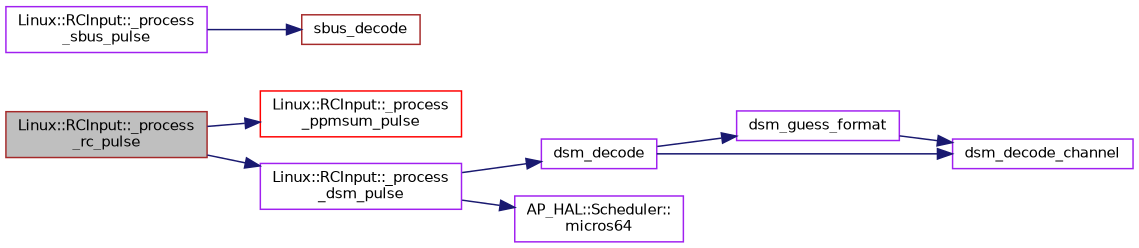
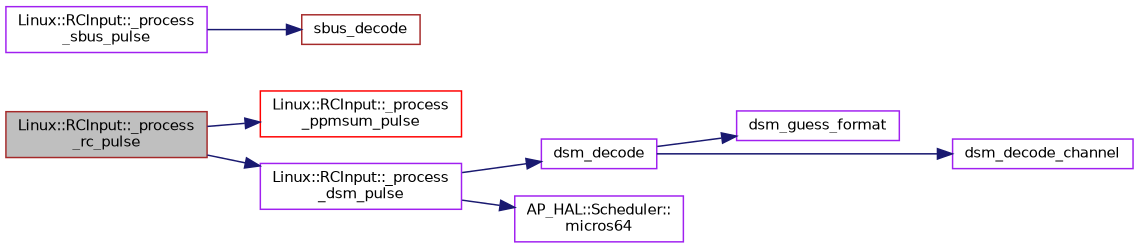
(919, 138) -> none
